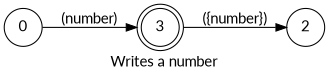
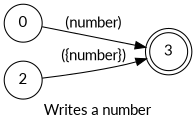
(230, 27) -> (89, 71)
